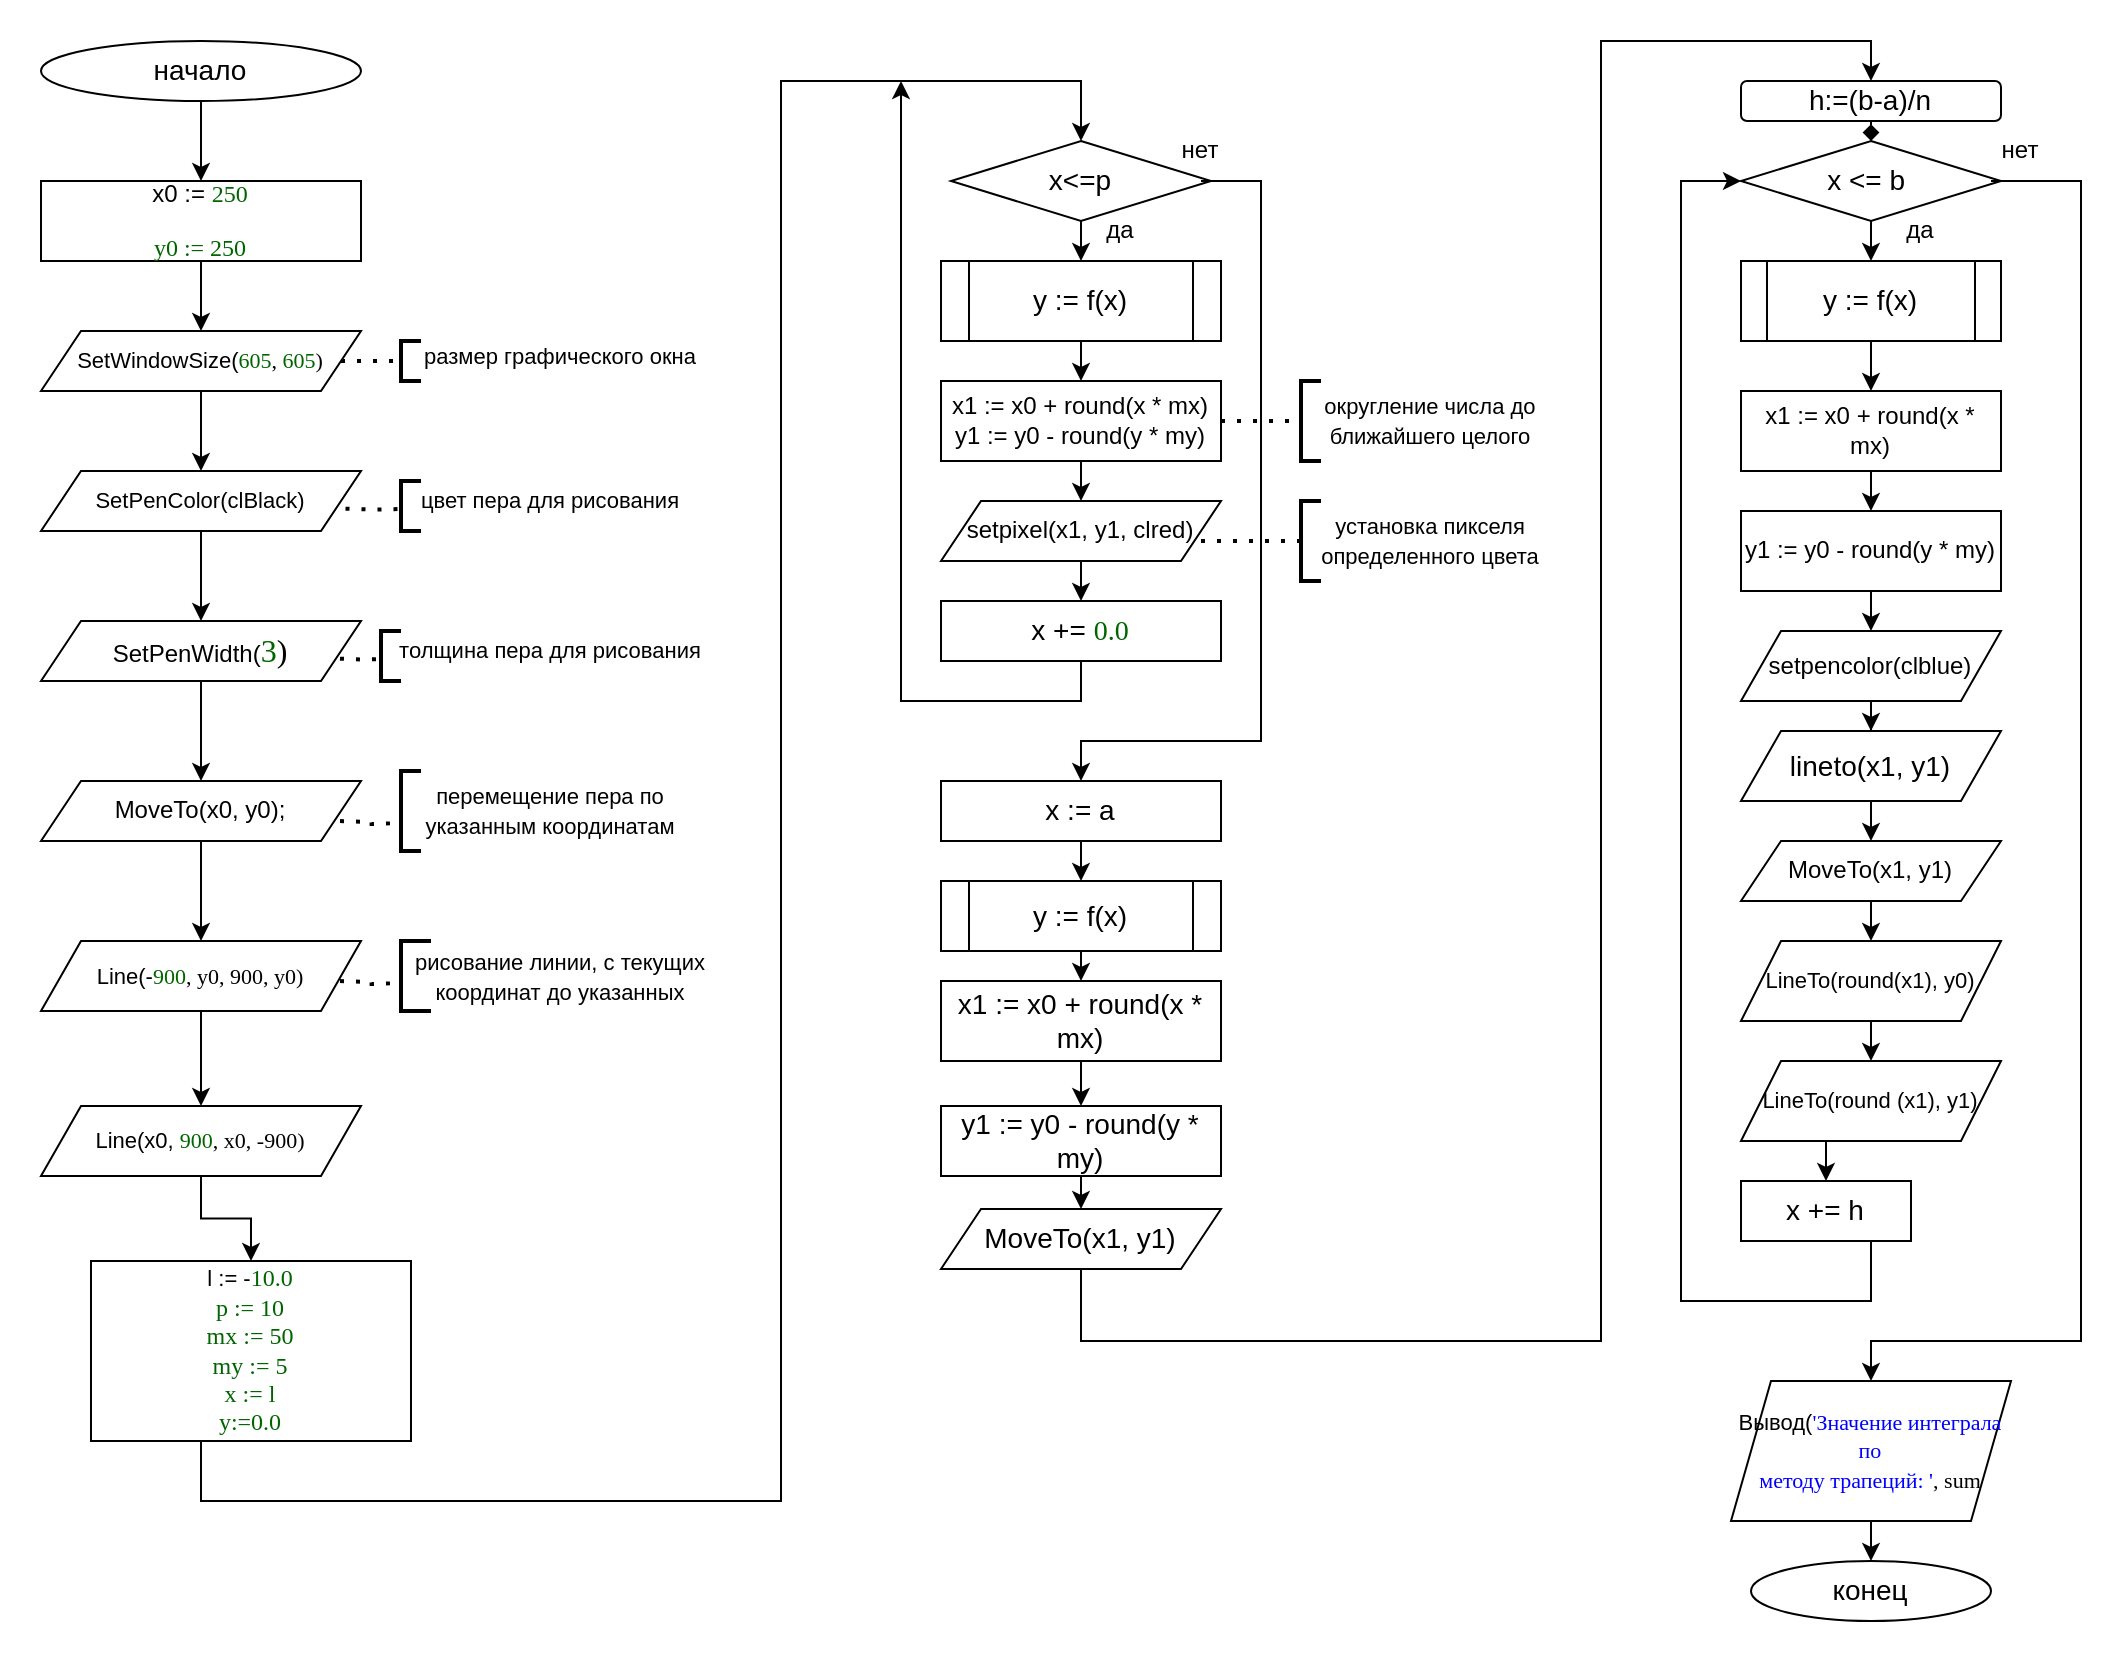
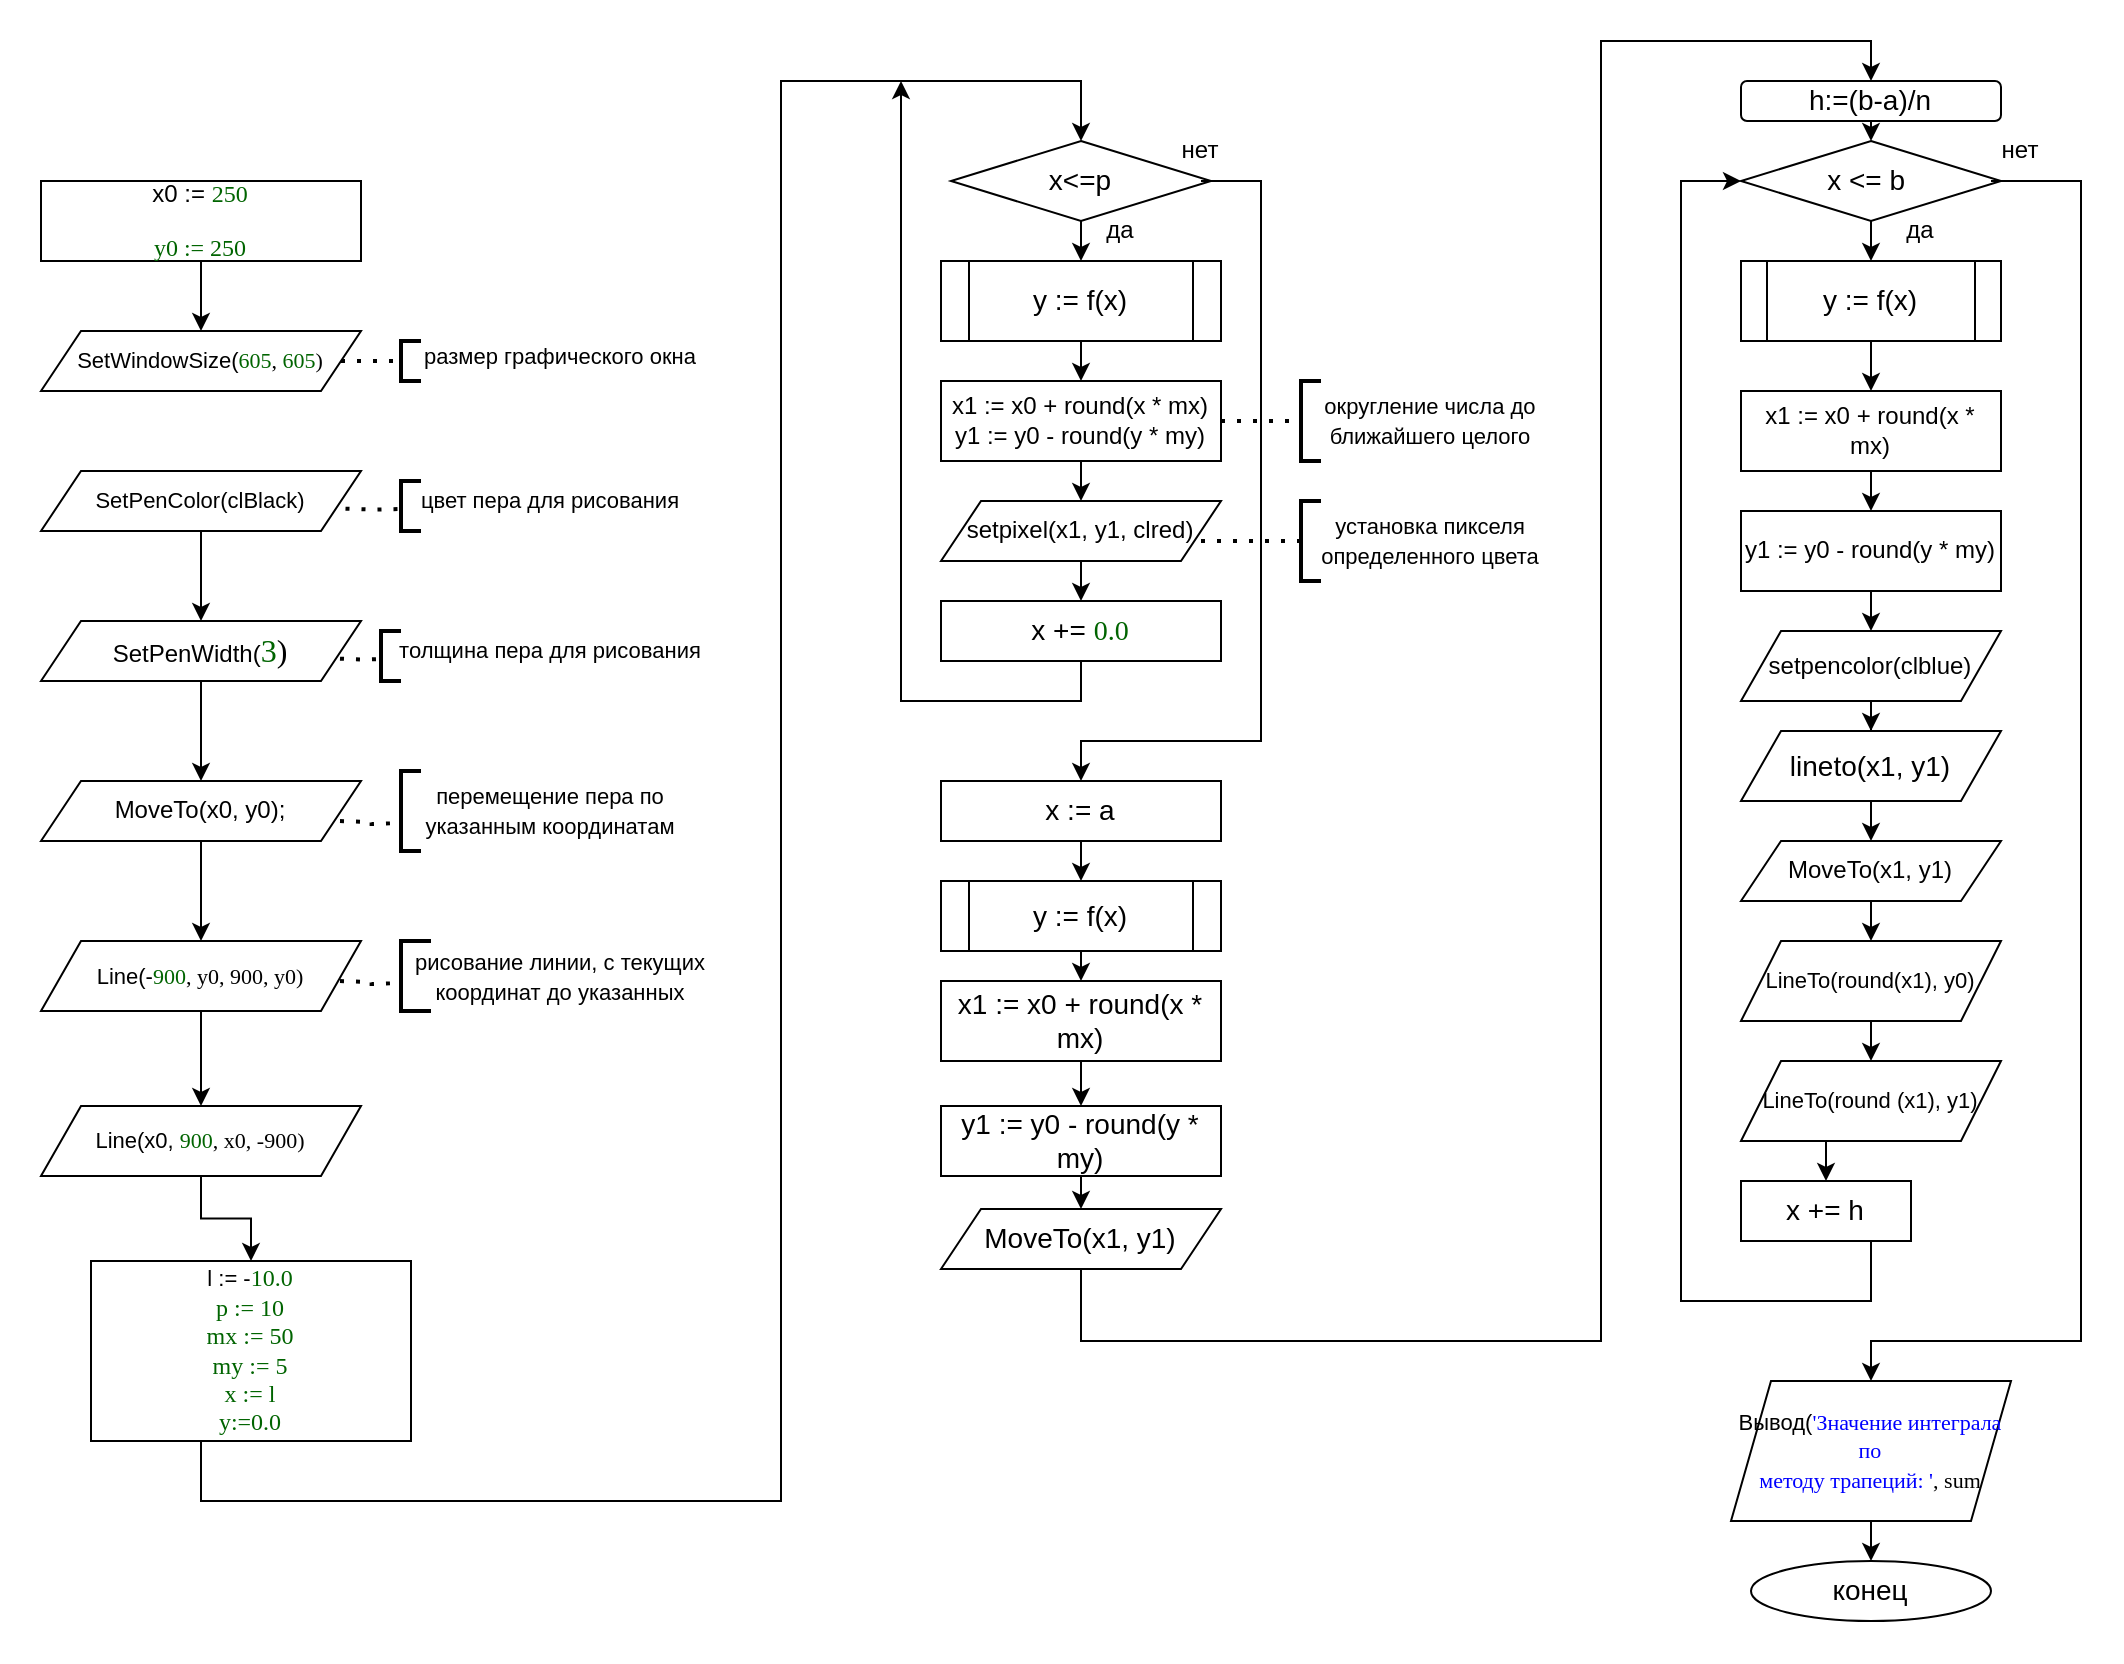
(201, 71) -> none
(1871, 124) -> (1871, 126)
(201, 134) -> none
(201, 424) -> none
